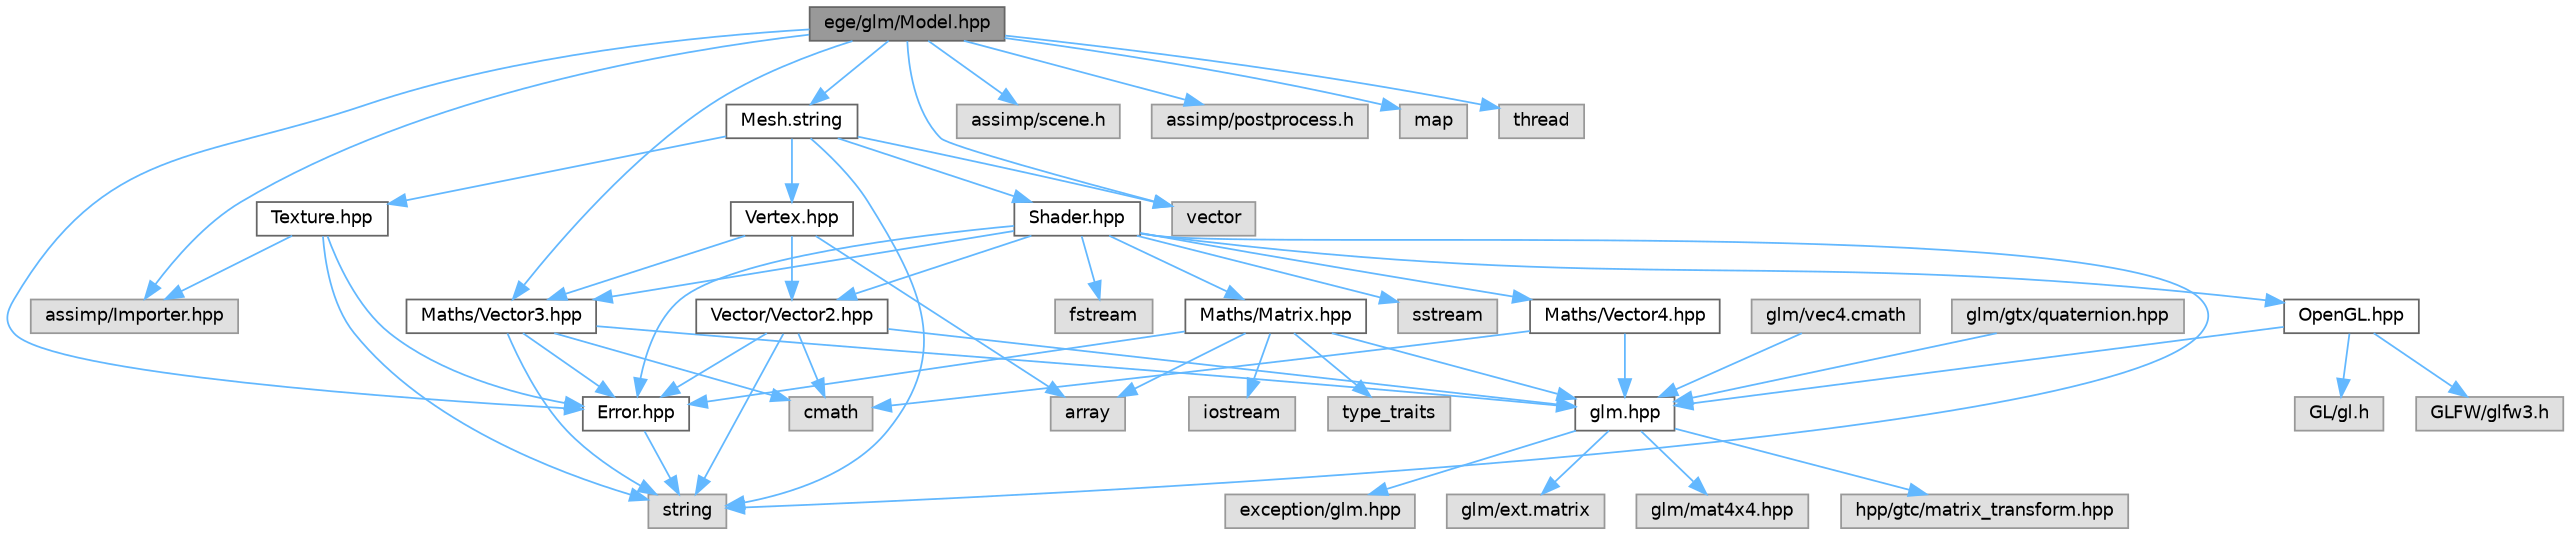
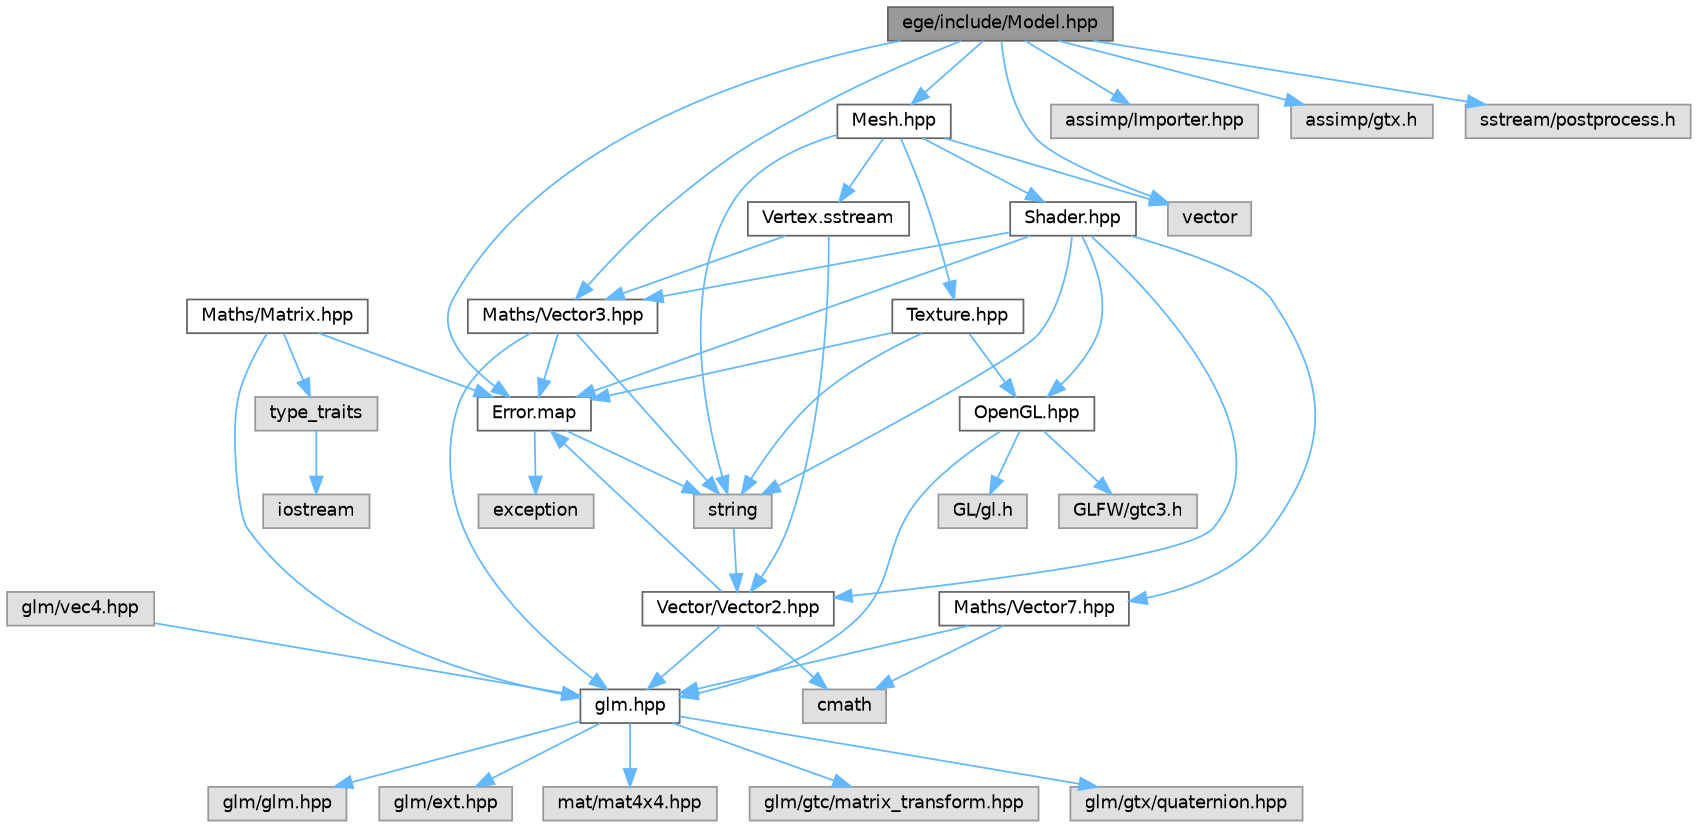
(907, 24) -> (1000, 24)
(792, 121) -> (894, 121)
(1038, 121) -> (1362, 121)
(1260, 121) -> (1578, 121)
(1433, 121) -> none
(1542, 121) -> none
(792, 219) -> (829, 219)
(237, 263) -> (986, 357)
(1168, 264) -> none
(1104, 316) -> none
(1448, 316) -> none
(1625, 316) -> (1034, 609)
(1836, 316) -> (81, 609)
(1264, 352) -> (316, 454)
(663, 364) -> none
(1844, 365) -> (879, 750)
(742, 410) -> (735, 551)
(636, 414) -> (534, 414)
(1088, 414) -> none
(2490, 414) -> (1128, 511)
none -> (536, 511)
(1320, 511) -> (277, 804)
(1526, 511) -> (446, 804)
(1722, 511) -> (630, 804)
(1985, 511) -> (894, 804)
